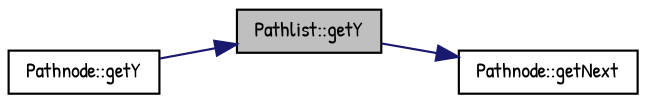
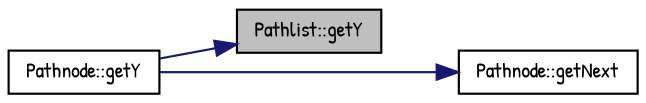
(409, 48) -> (298, 72)
